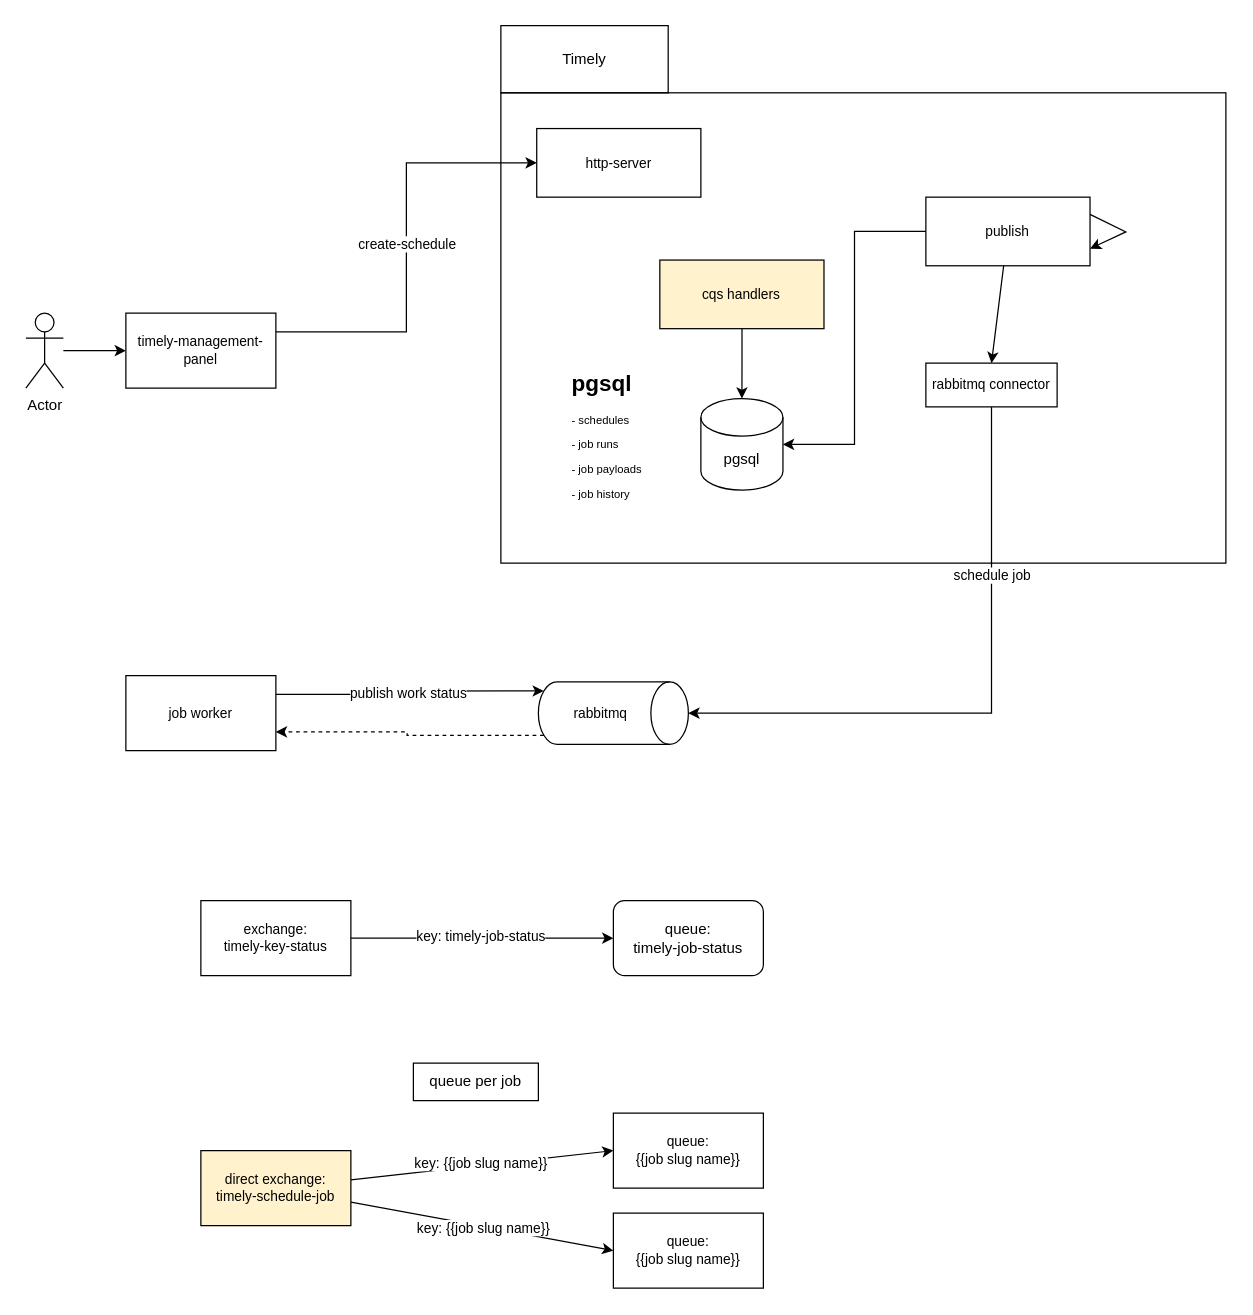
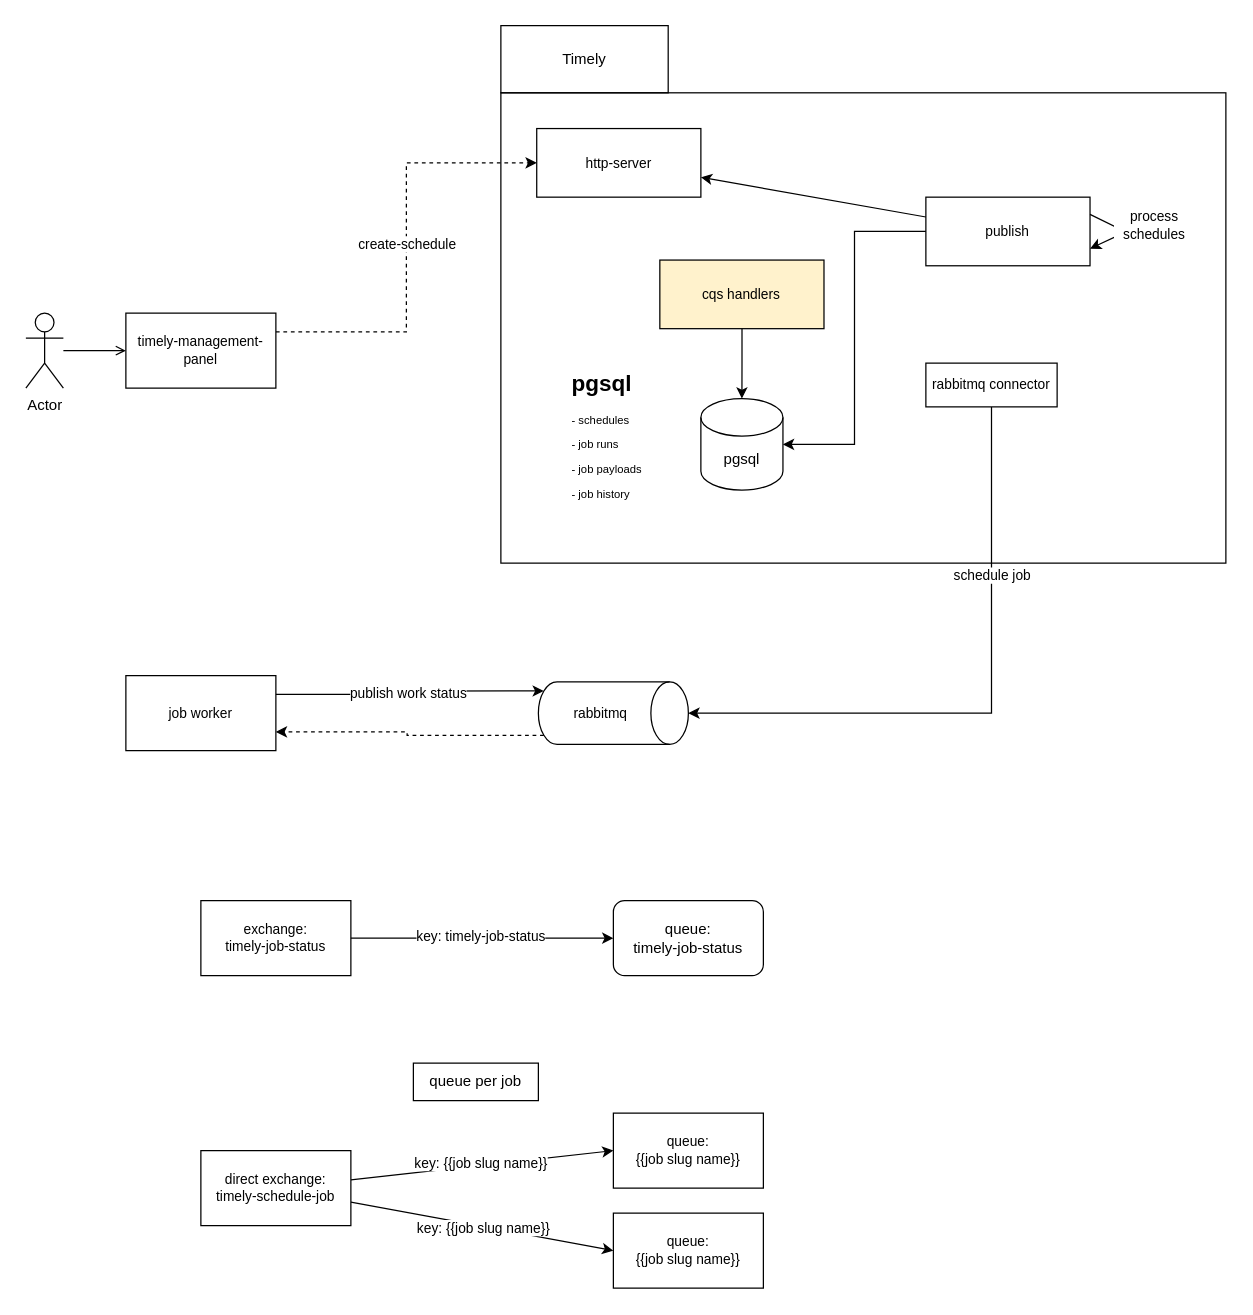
none -> (1154, 226)
(998, 311) -> (817, 198)
(382, 332) -> (382, 332)
(116, 351) -> (118, 351)
(276, 938) -> (276, 938)
(276, 1188) -> (276, 1188)
